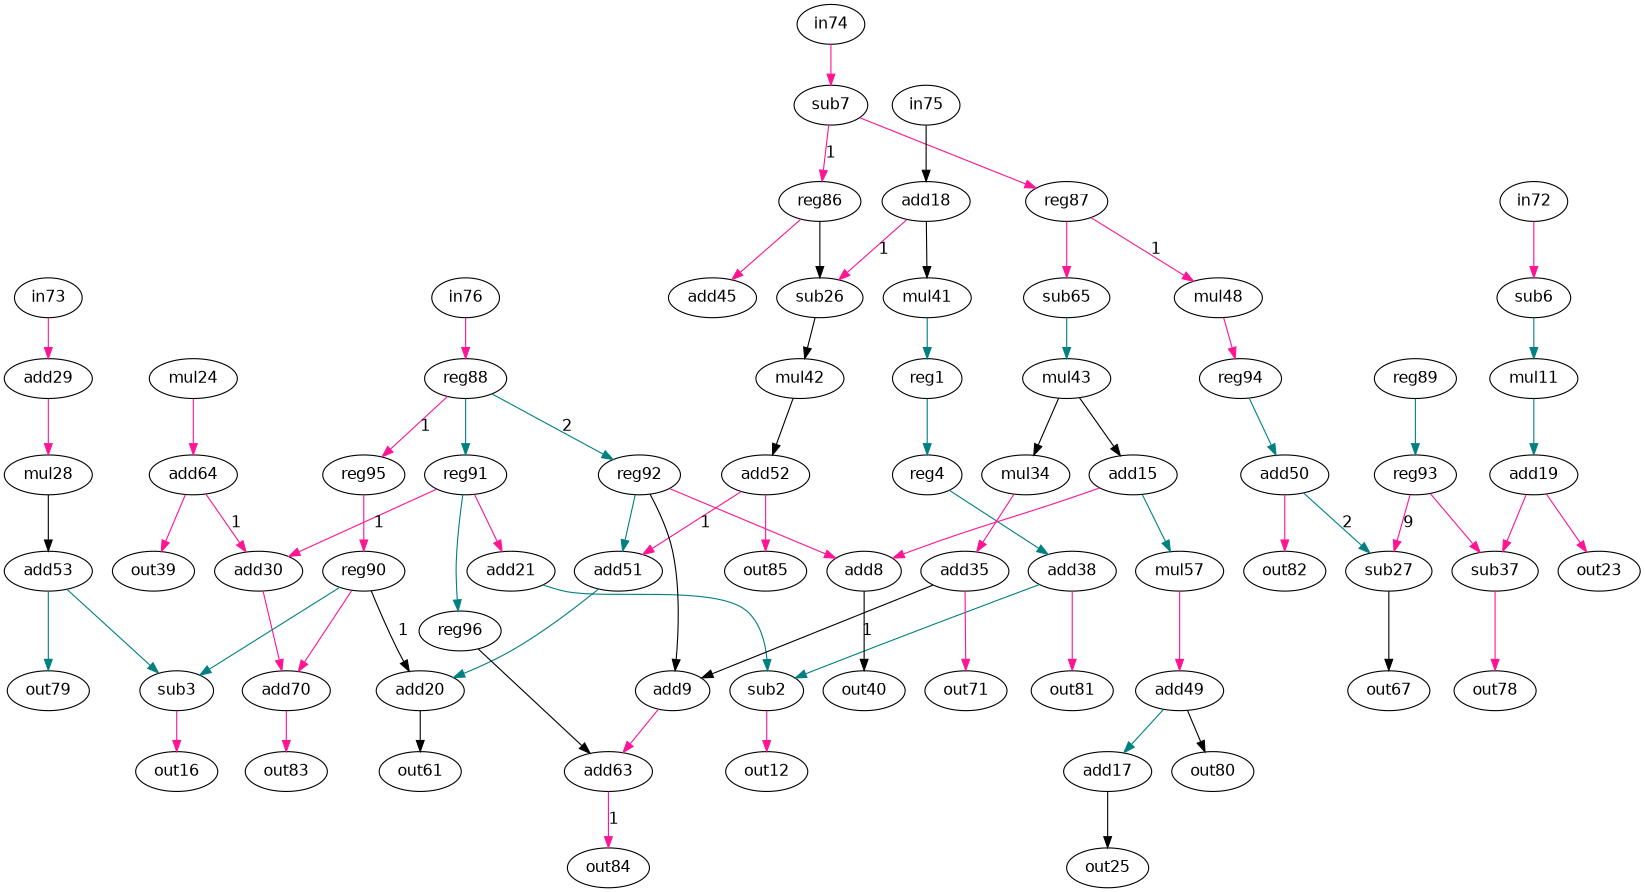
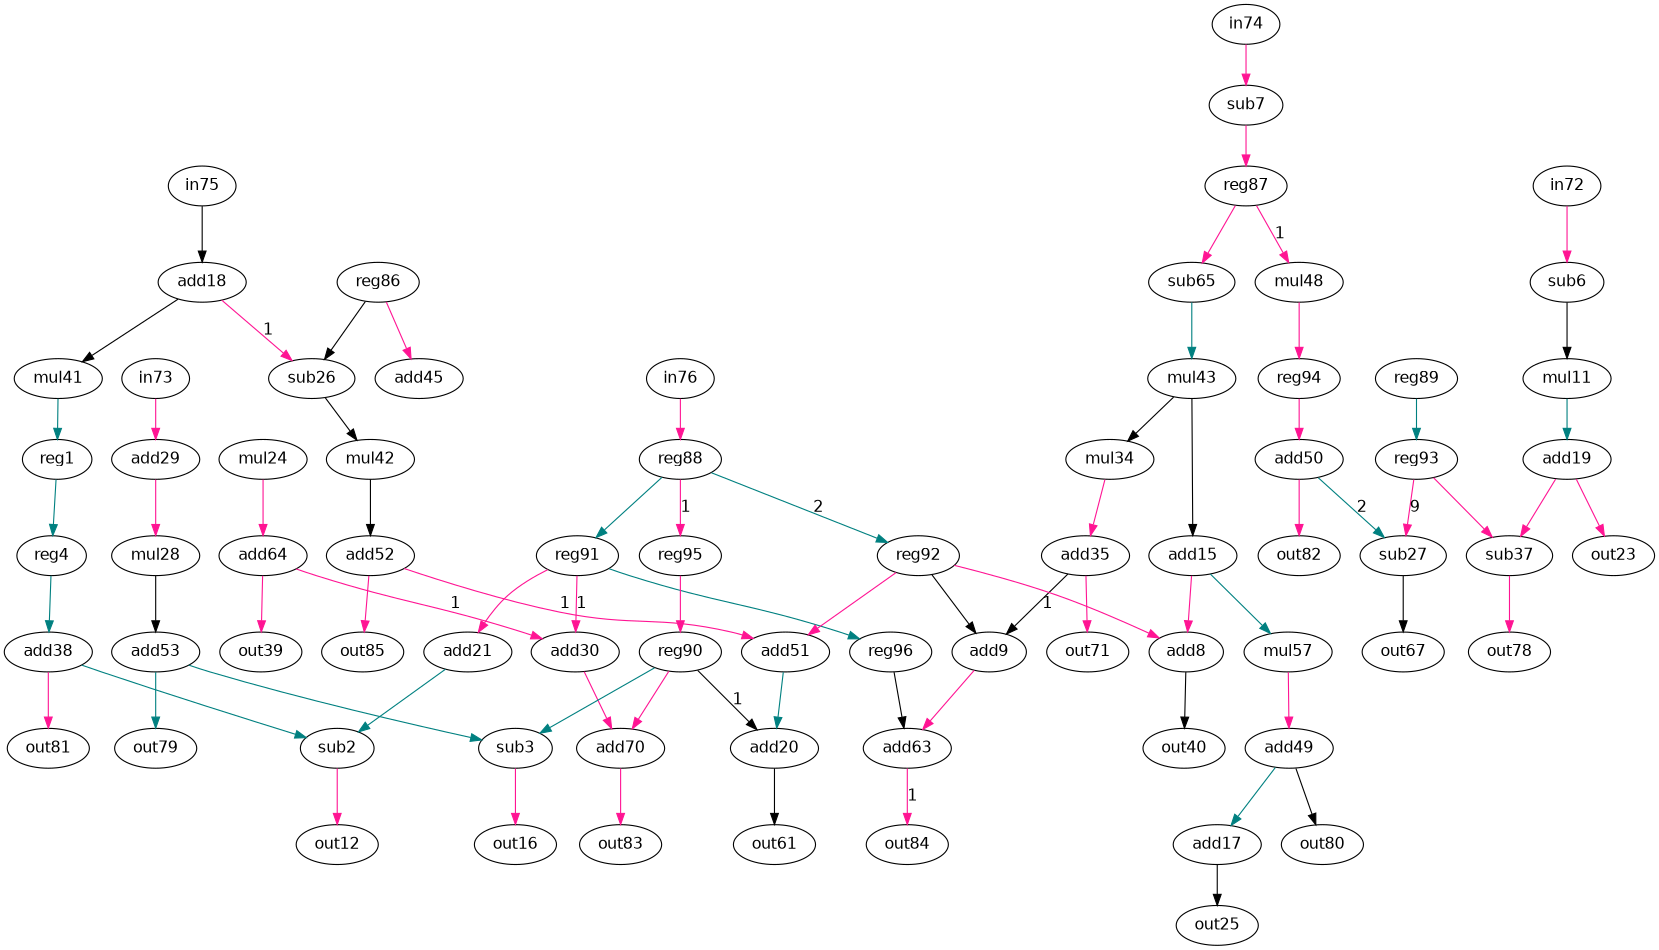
(826, 148) -> none
(1534, 333) -> (1567, 325)
(1260, 422) -> (1299, 414)
(630, 517) -> (857, 600)
